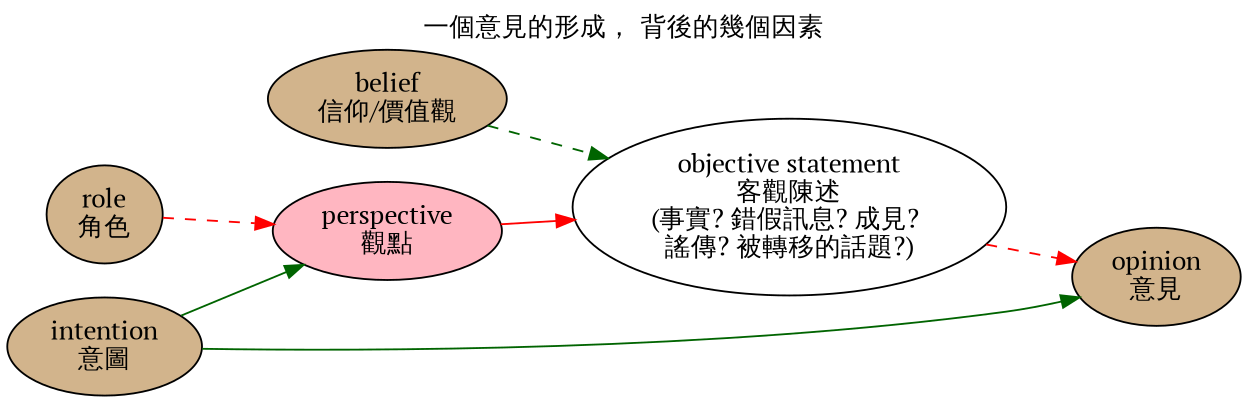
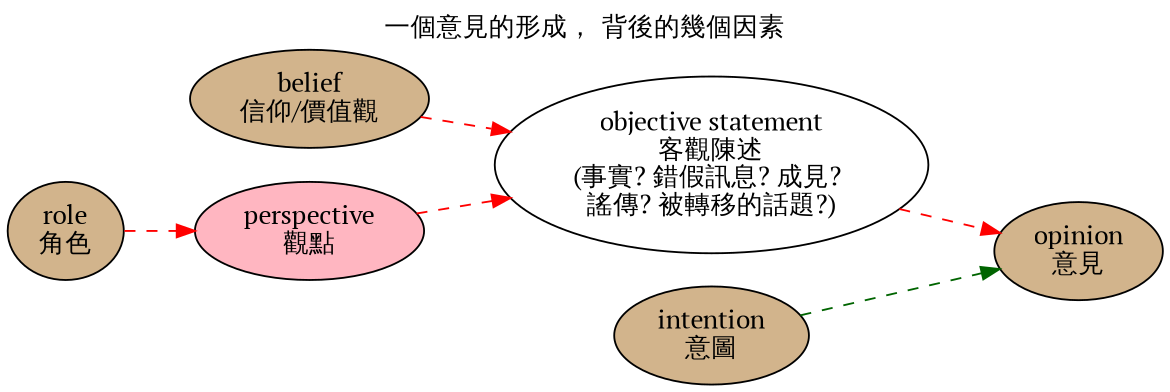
(539, 139) -> (456, 123)
(528, 223) -> (454, 207)
(234, 294) -> none
(633, 343) -> (891, 294)
